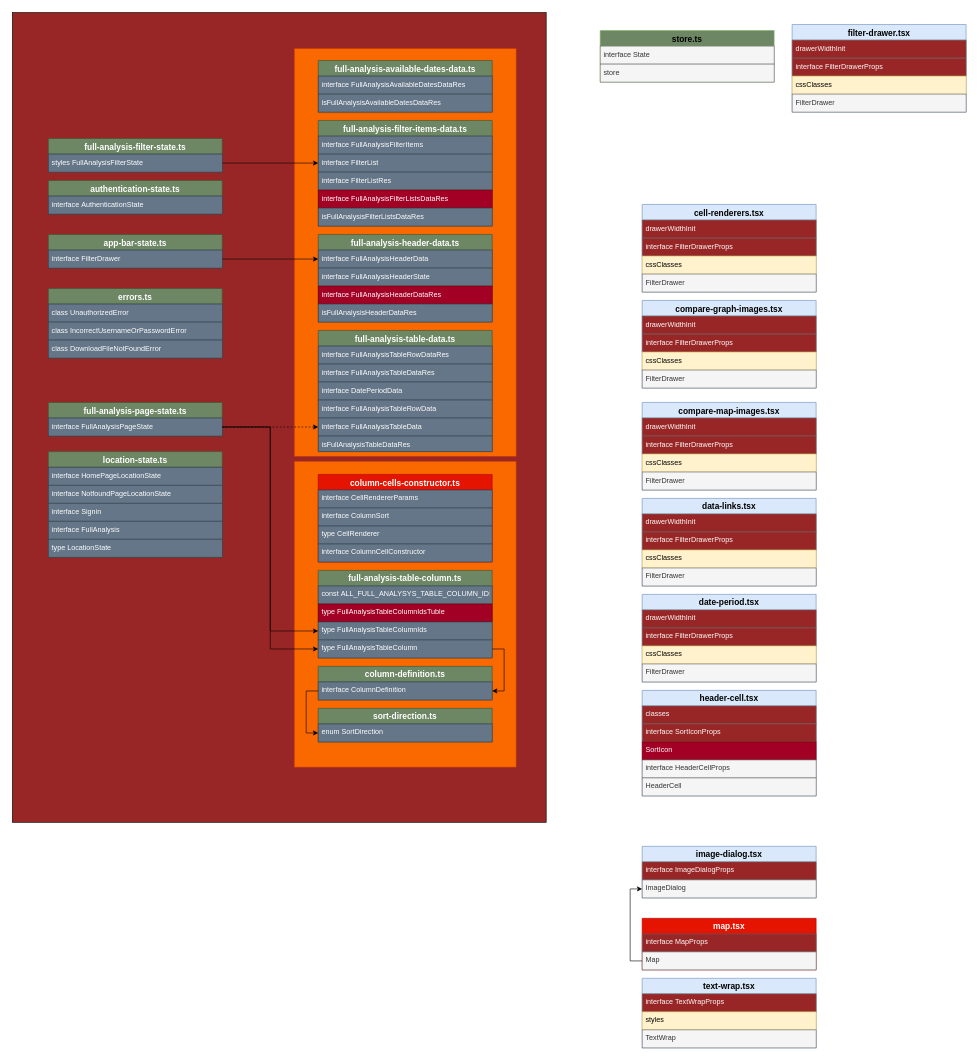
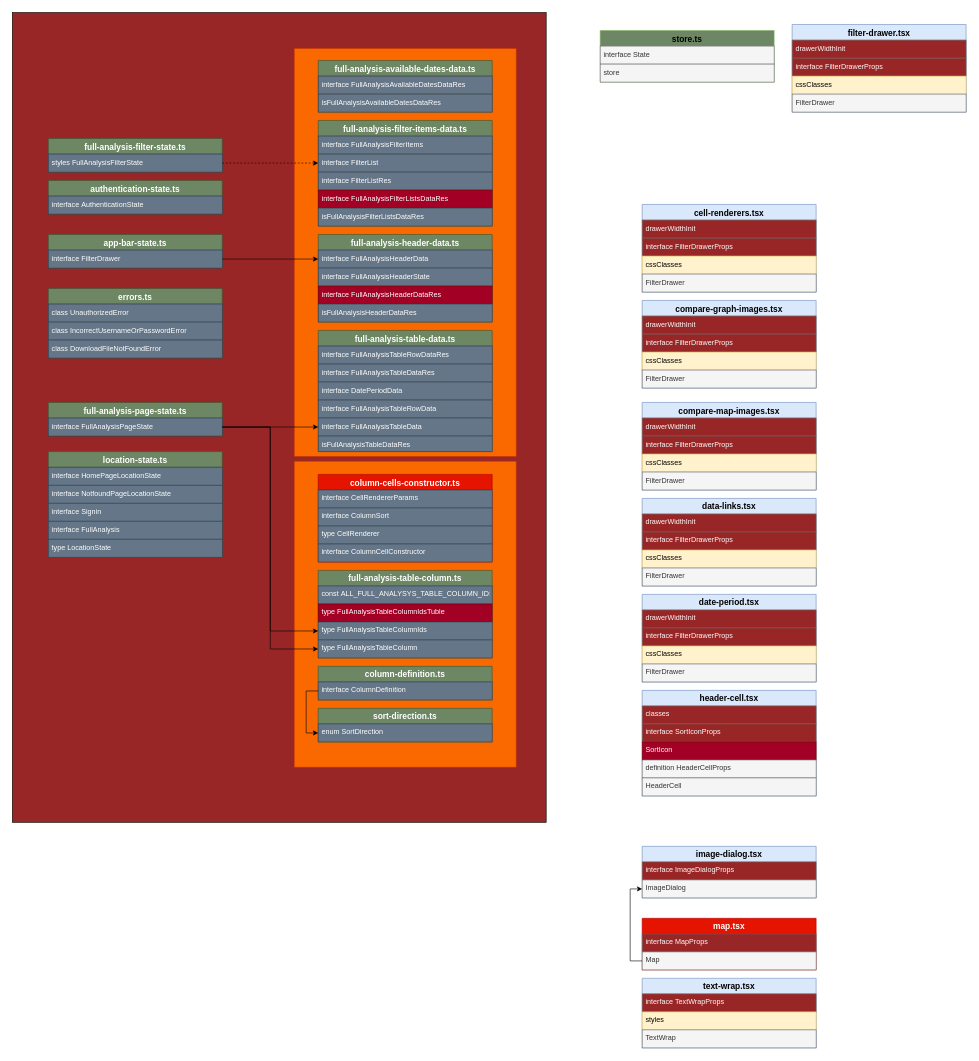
(268, 163) -> (268, 163)
(292, 427) -> (292, 427)
(497, 691) -> none
(693, 768) -> (693, 768)
